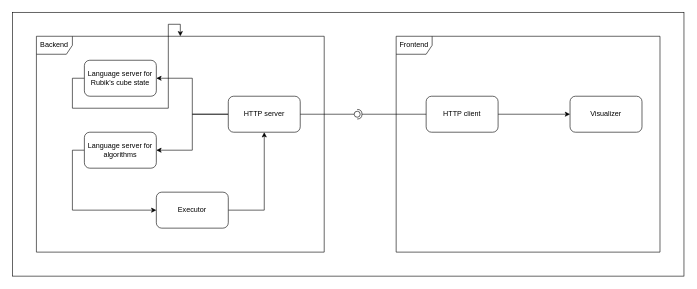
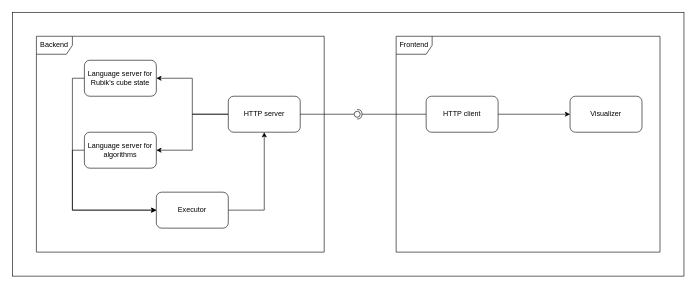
(177, 24) -> (72, 127)
